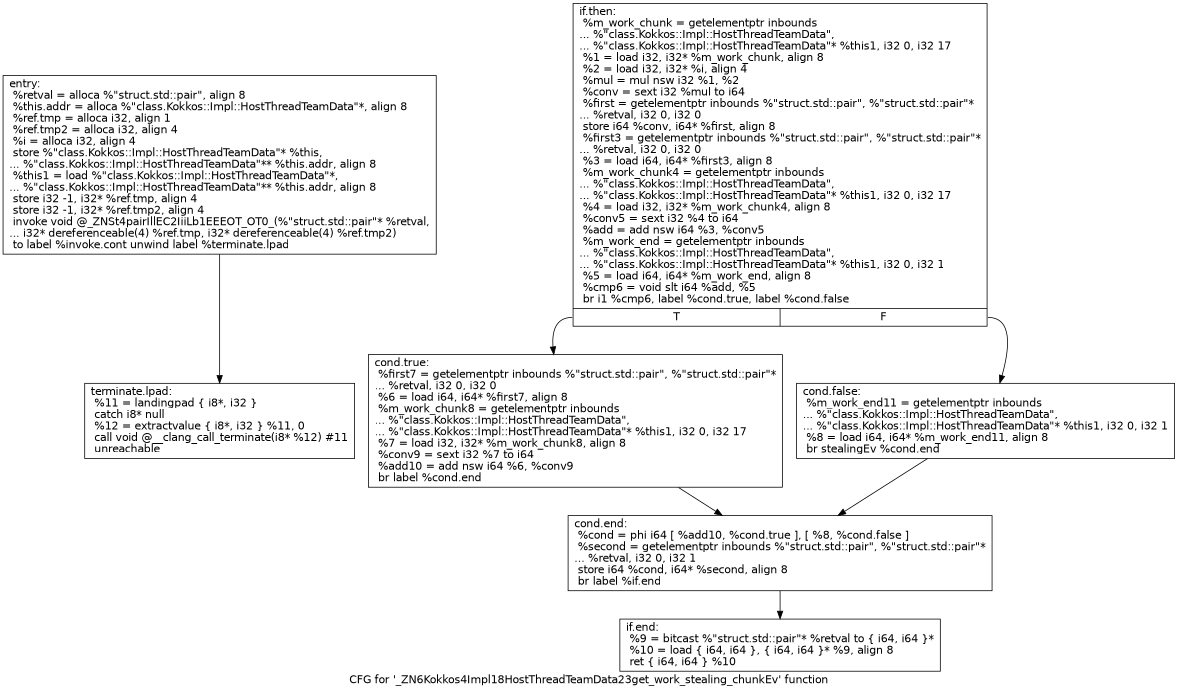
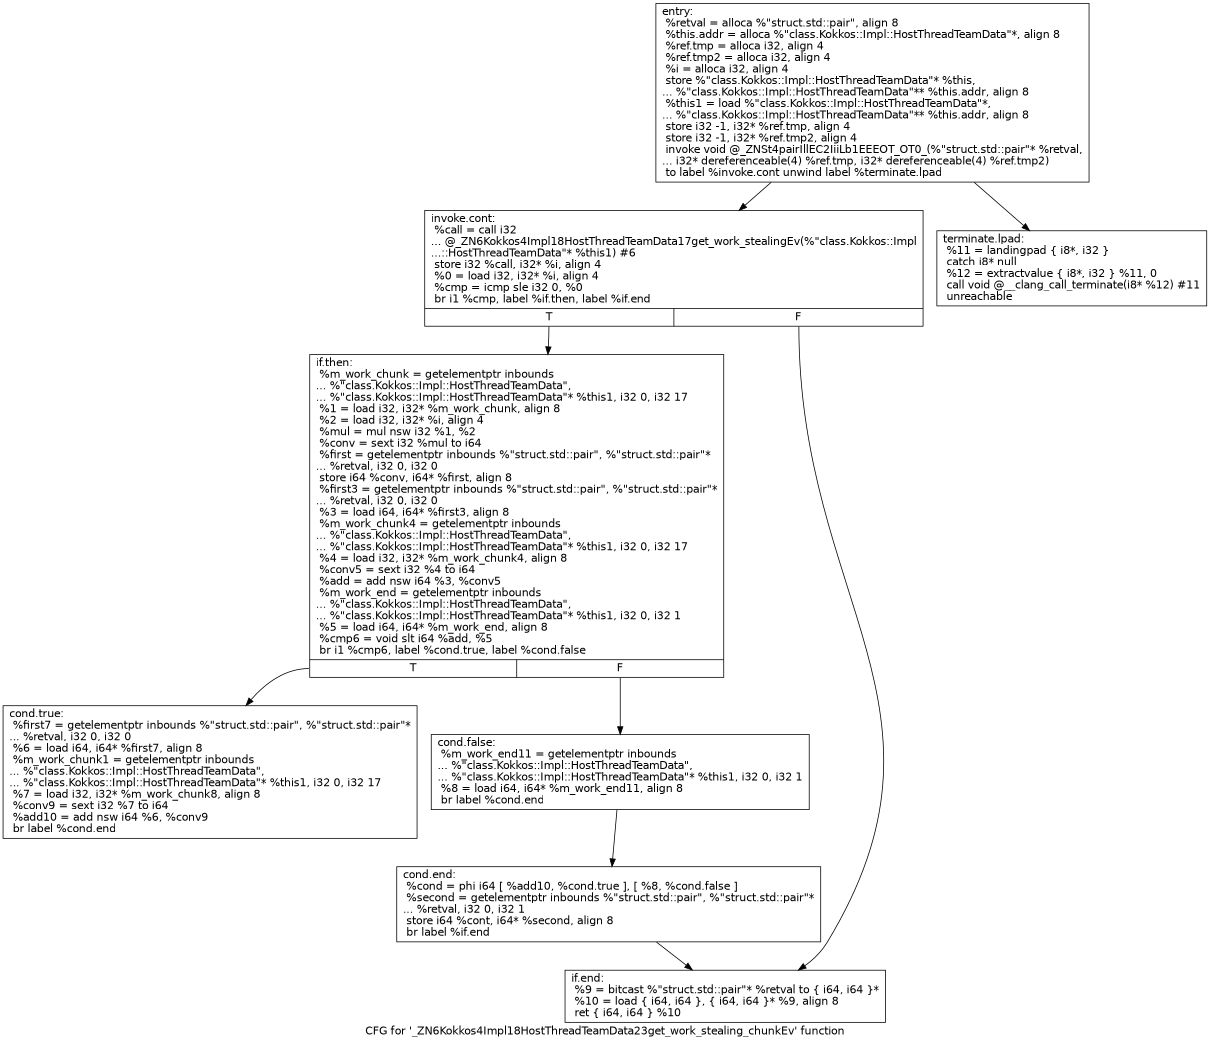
(90, 118) -> (743, 46)
none -> (674, 268)
(497, 409) -> (132, 760)
(871, 449) -> (491, 800)
(697, 499) -> none
(681, 570) -> (508, 921)
